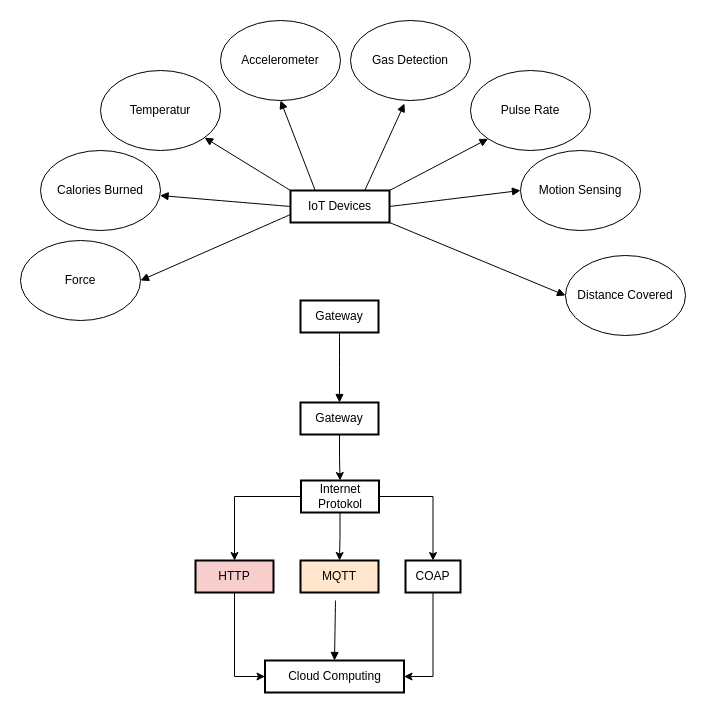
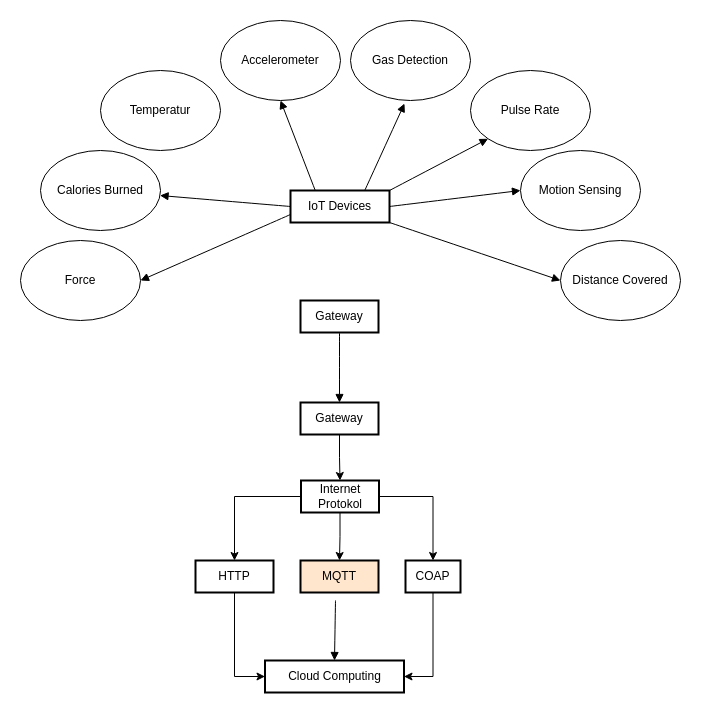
(251, 166) -> none
(626, 296) -> (621, 281)
(235, 577) -> (235, 577)
